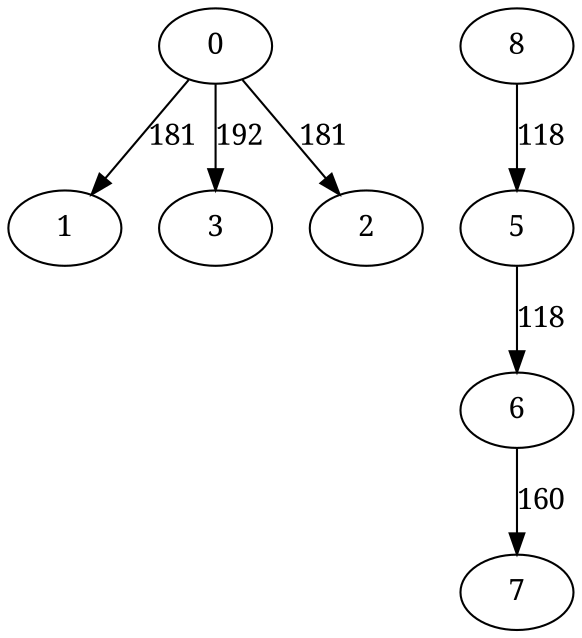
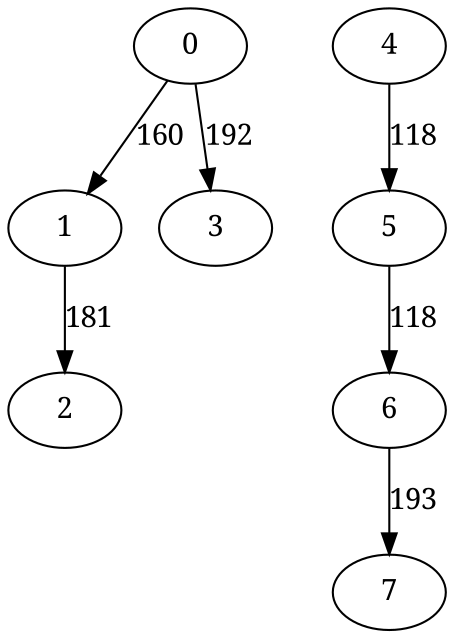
(517, 46) -> (389, 46)
(284, 129) -> (65, 309)
(173, 137) -> (160, 137)
(541, 501) -> (413, 501)
